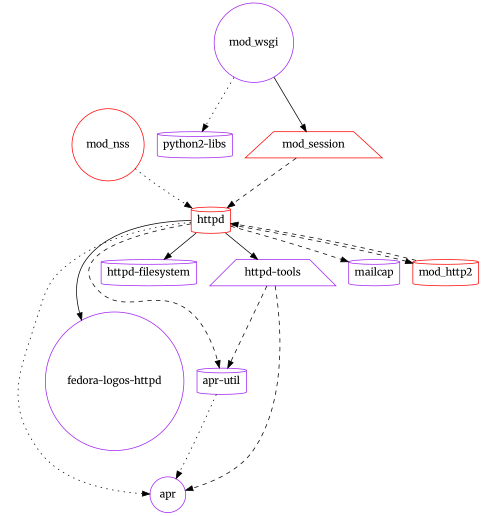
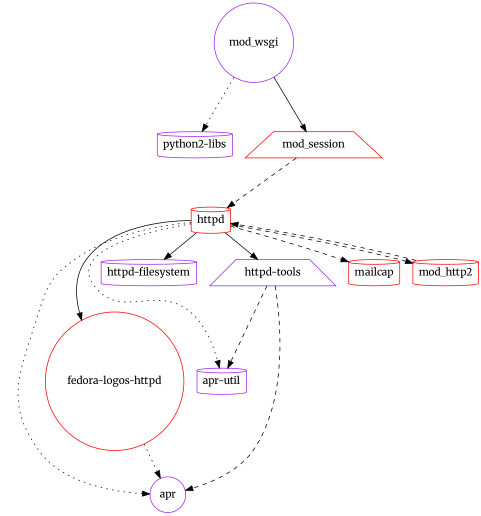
(108, 145) -> none
(374, 273) -> (374, 273)
(104, 295) -> (104, 295)
(115, 381) -> (115, 381)
(199, 434) -> (151, 458)
